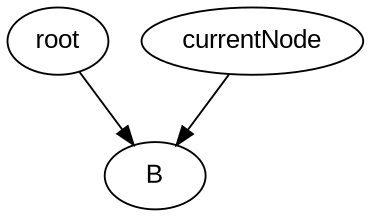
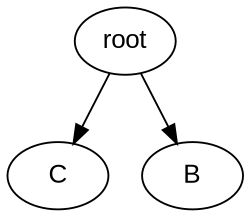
(252, 41) -> none
none -> (58, 176)
